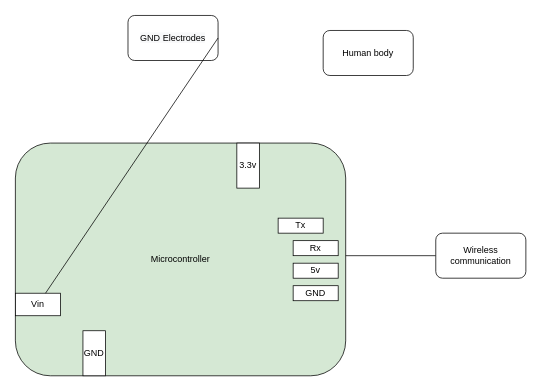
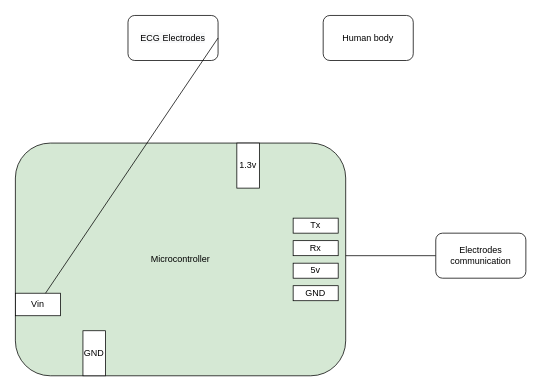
(173, 38) -> (173, 38)
(368, 53) -> (368, 38)
(248, 165) -> (248, 165)
(300, 225) -> (315, 225)
(480, 255) -> (480, 255)
